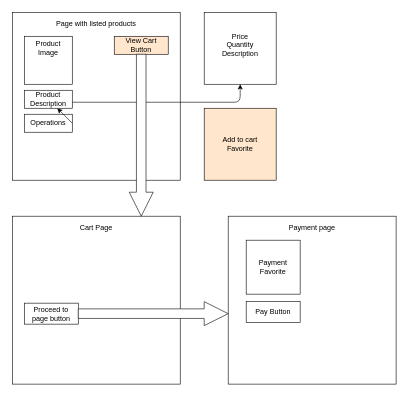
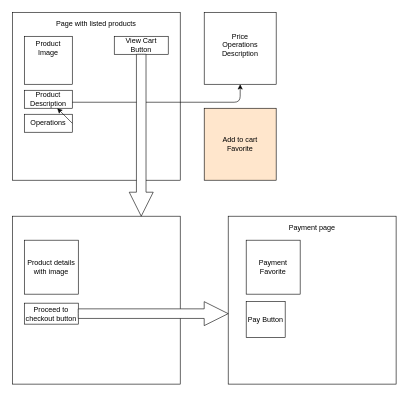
(141, 45) -> (141, 45)
(240, 45) -> (240, 45)
(96, 228) -> none
none -> (51, 267)
(273, 312) -> (266, 320)
(51, 314) -> (51, 314)
